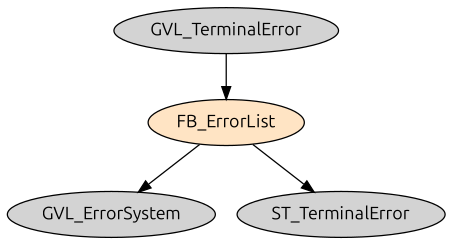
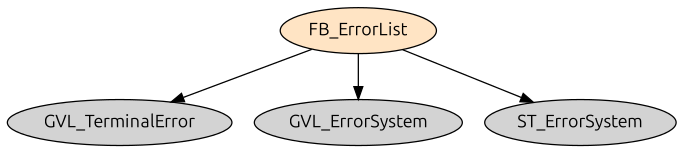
(226, 70) -> (247, 73)
(341, 214) -> (580, 123)
